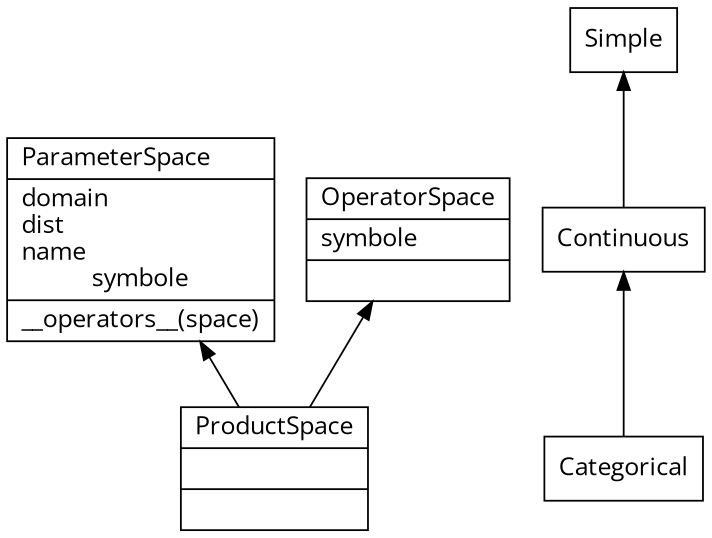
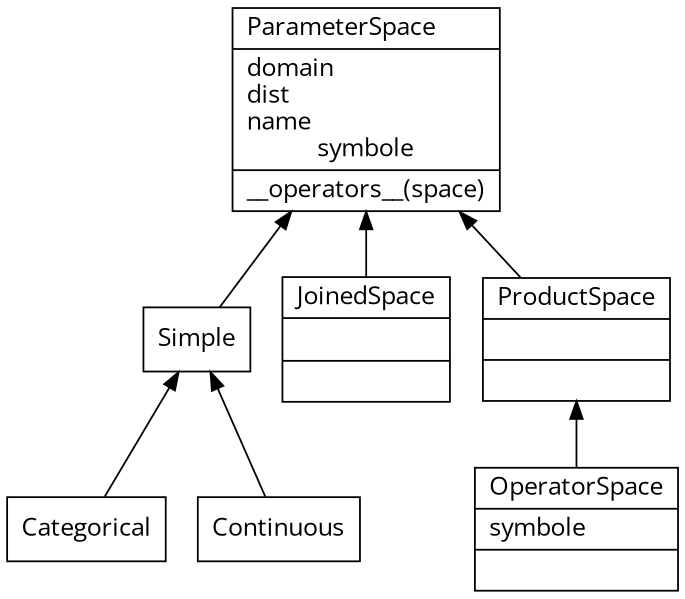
none -> (250, 267)
none -> (366, 339)
(336, 362) -> (576, 443)
(624, 363) -> (137, 442)
